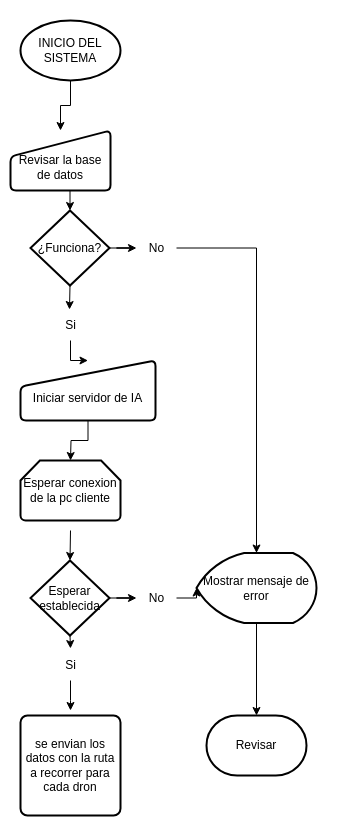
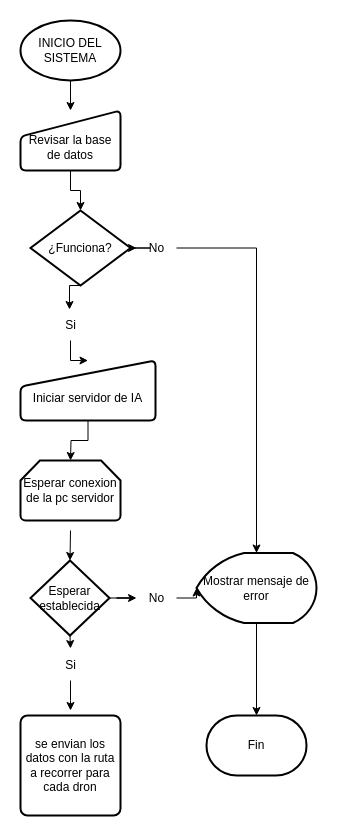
(61, 161) -> (71, 141)
(70, 248) -> (81, 248)
(71, 491) -> (71, 491)
(257, 746) -> (257, 746)
